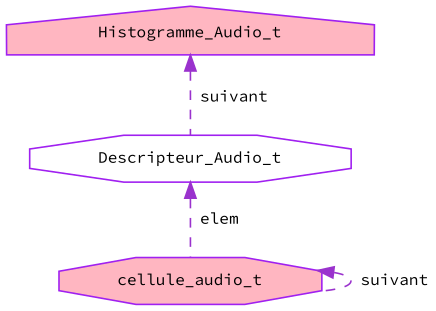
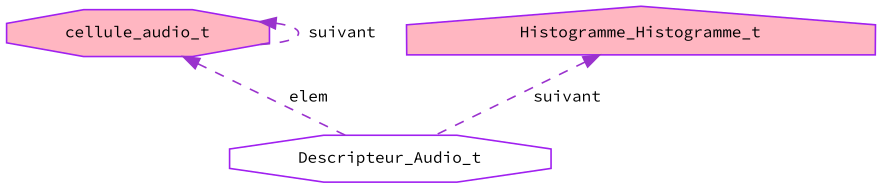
(190, 33) -> (641, 33)
(190, 228) -> (271, 99)
